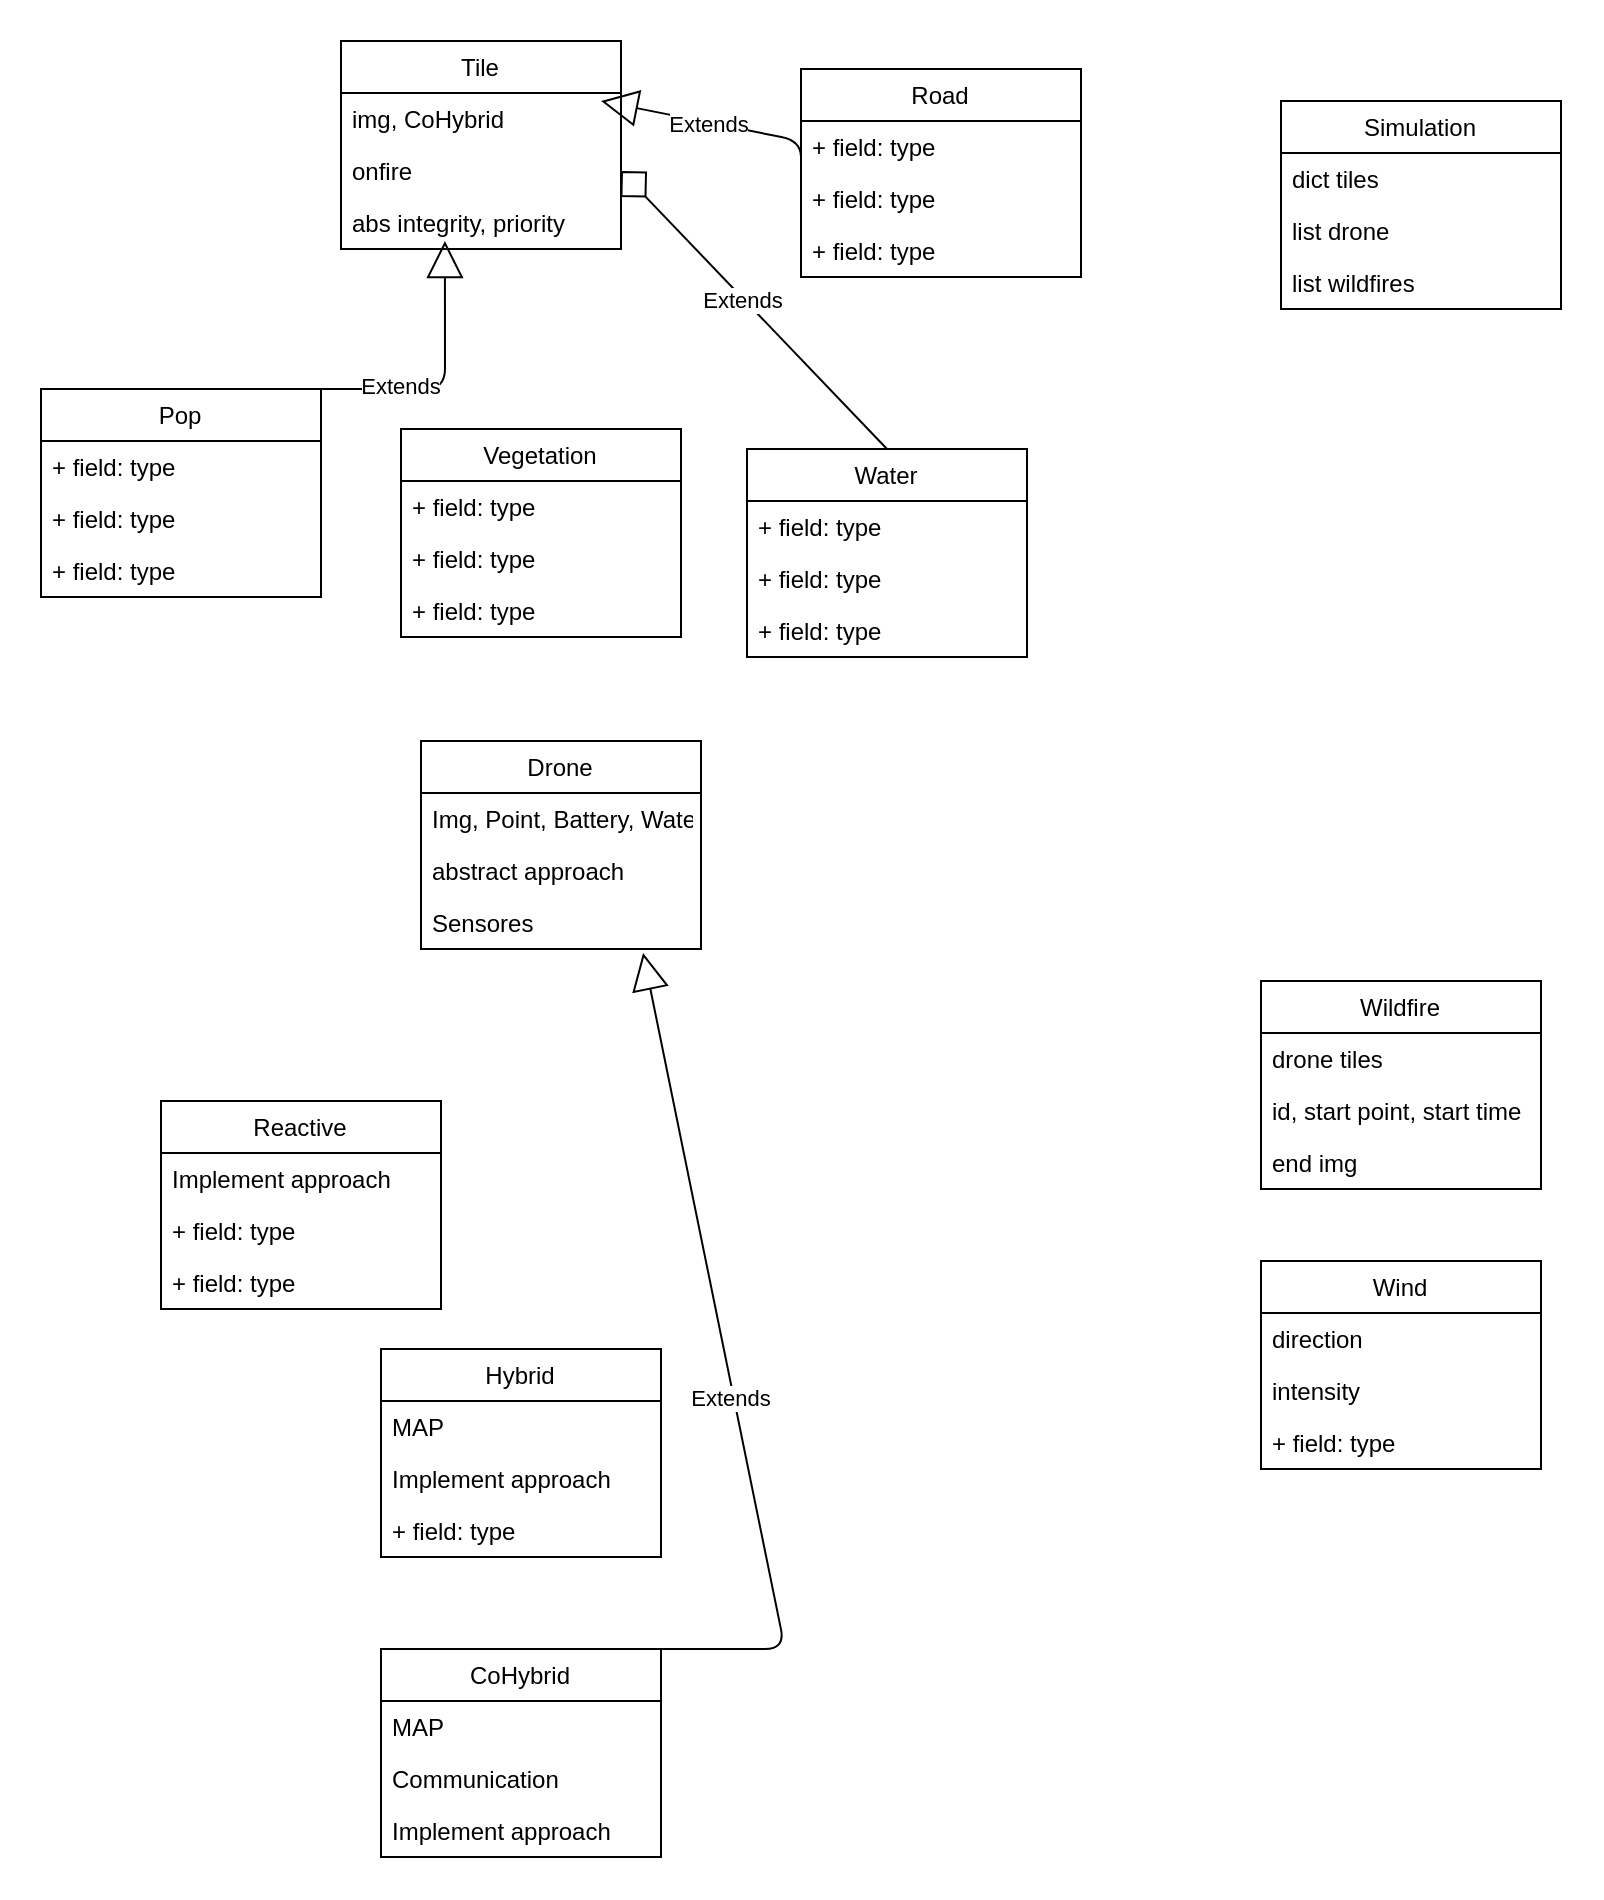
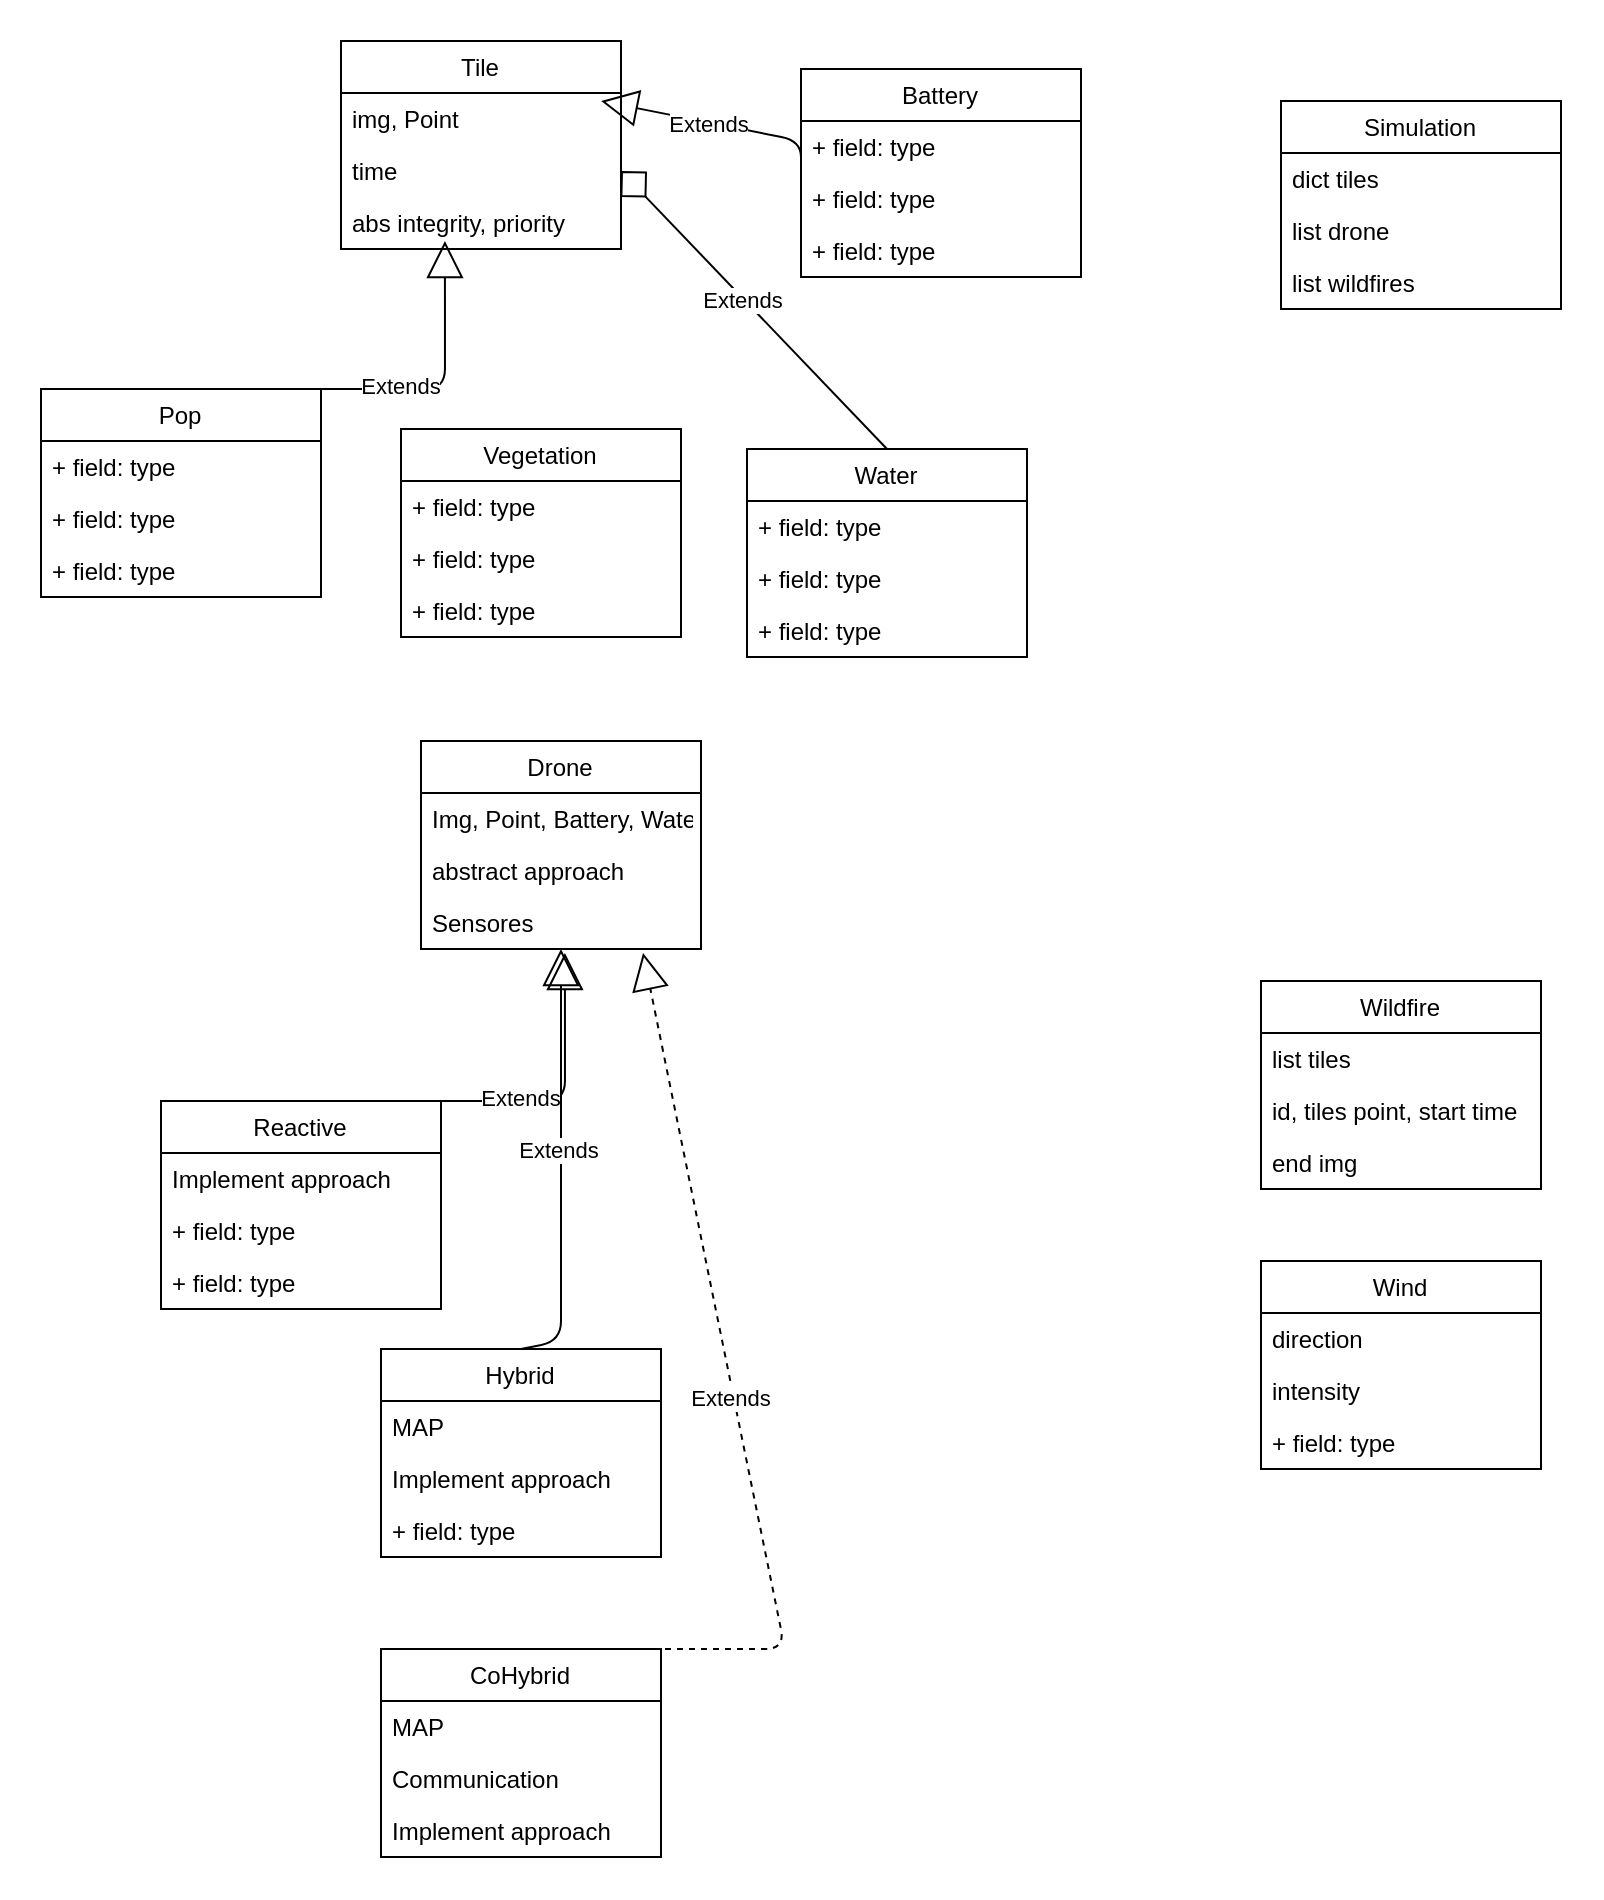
(940, 96) -> (940, 96)
(427, 120) -> (407, 120)
(389, 172) -> (376, 172)
none -> (565, 1040)
(1337, 1060) -> (1324, 1060)
(1425, 1112) -> (1419, 1112)
(691, 1188) -> (691, 1188)
none -> (561, 1229)
